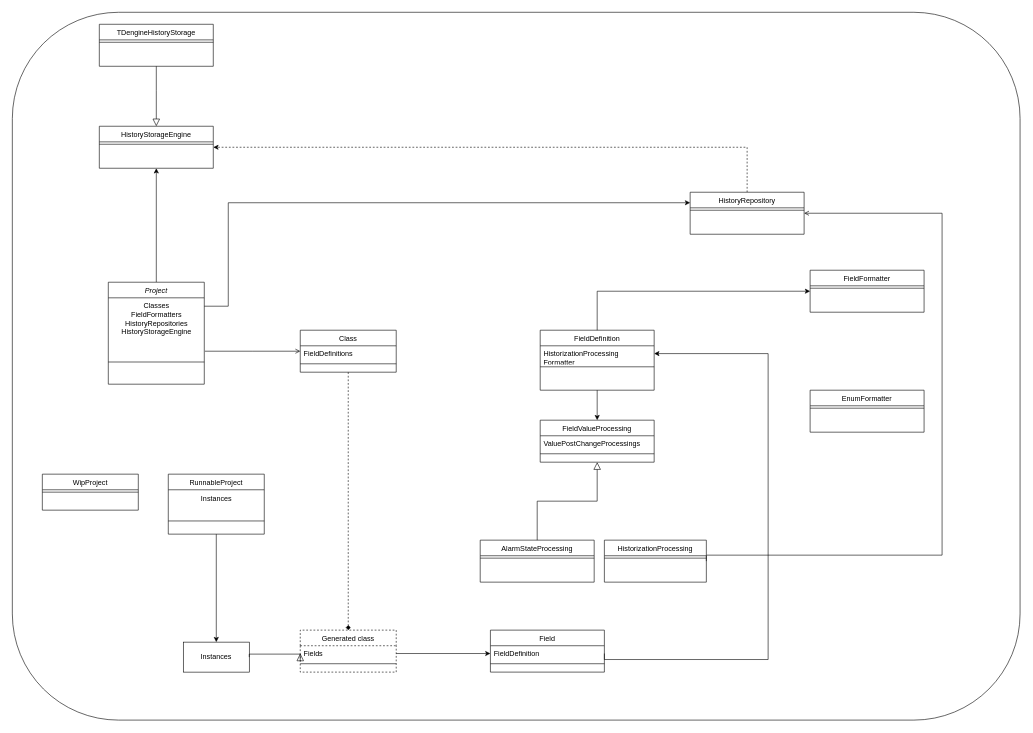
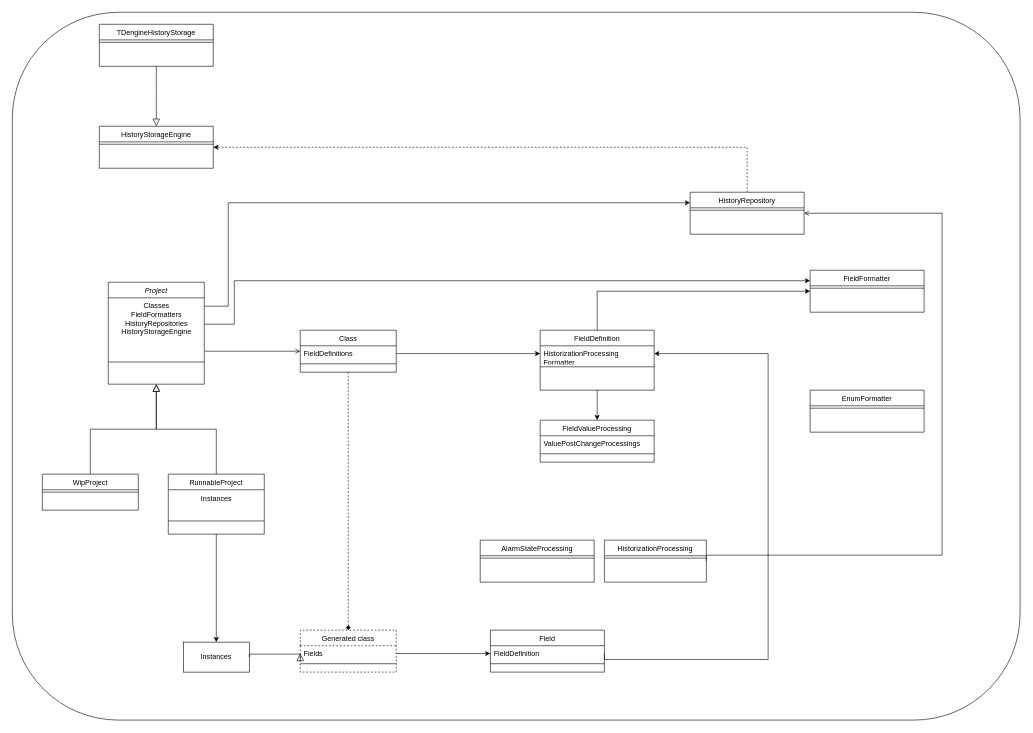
(156, 173) -> none
none -> (234, 281)
none -> (467, 354)
none -> (99, 429)
none -> (210, 429)
(563, 501) -> none
